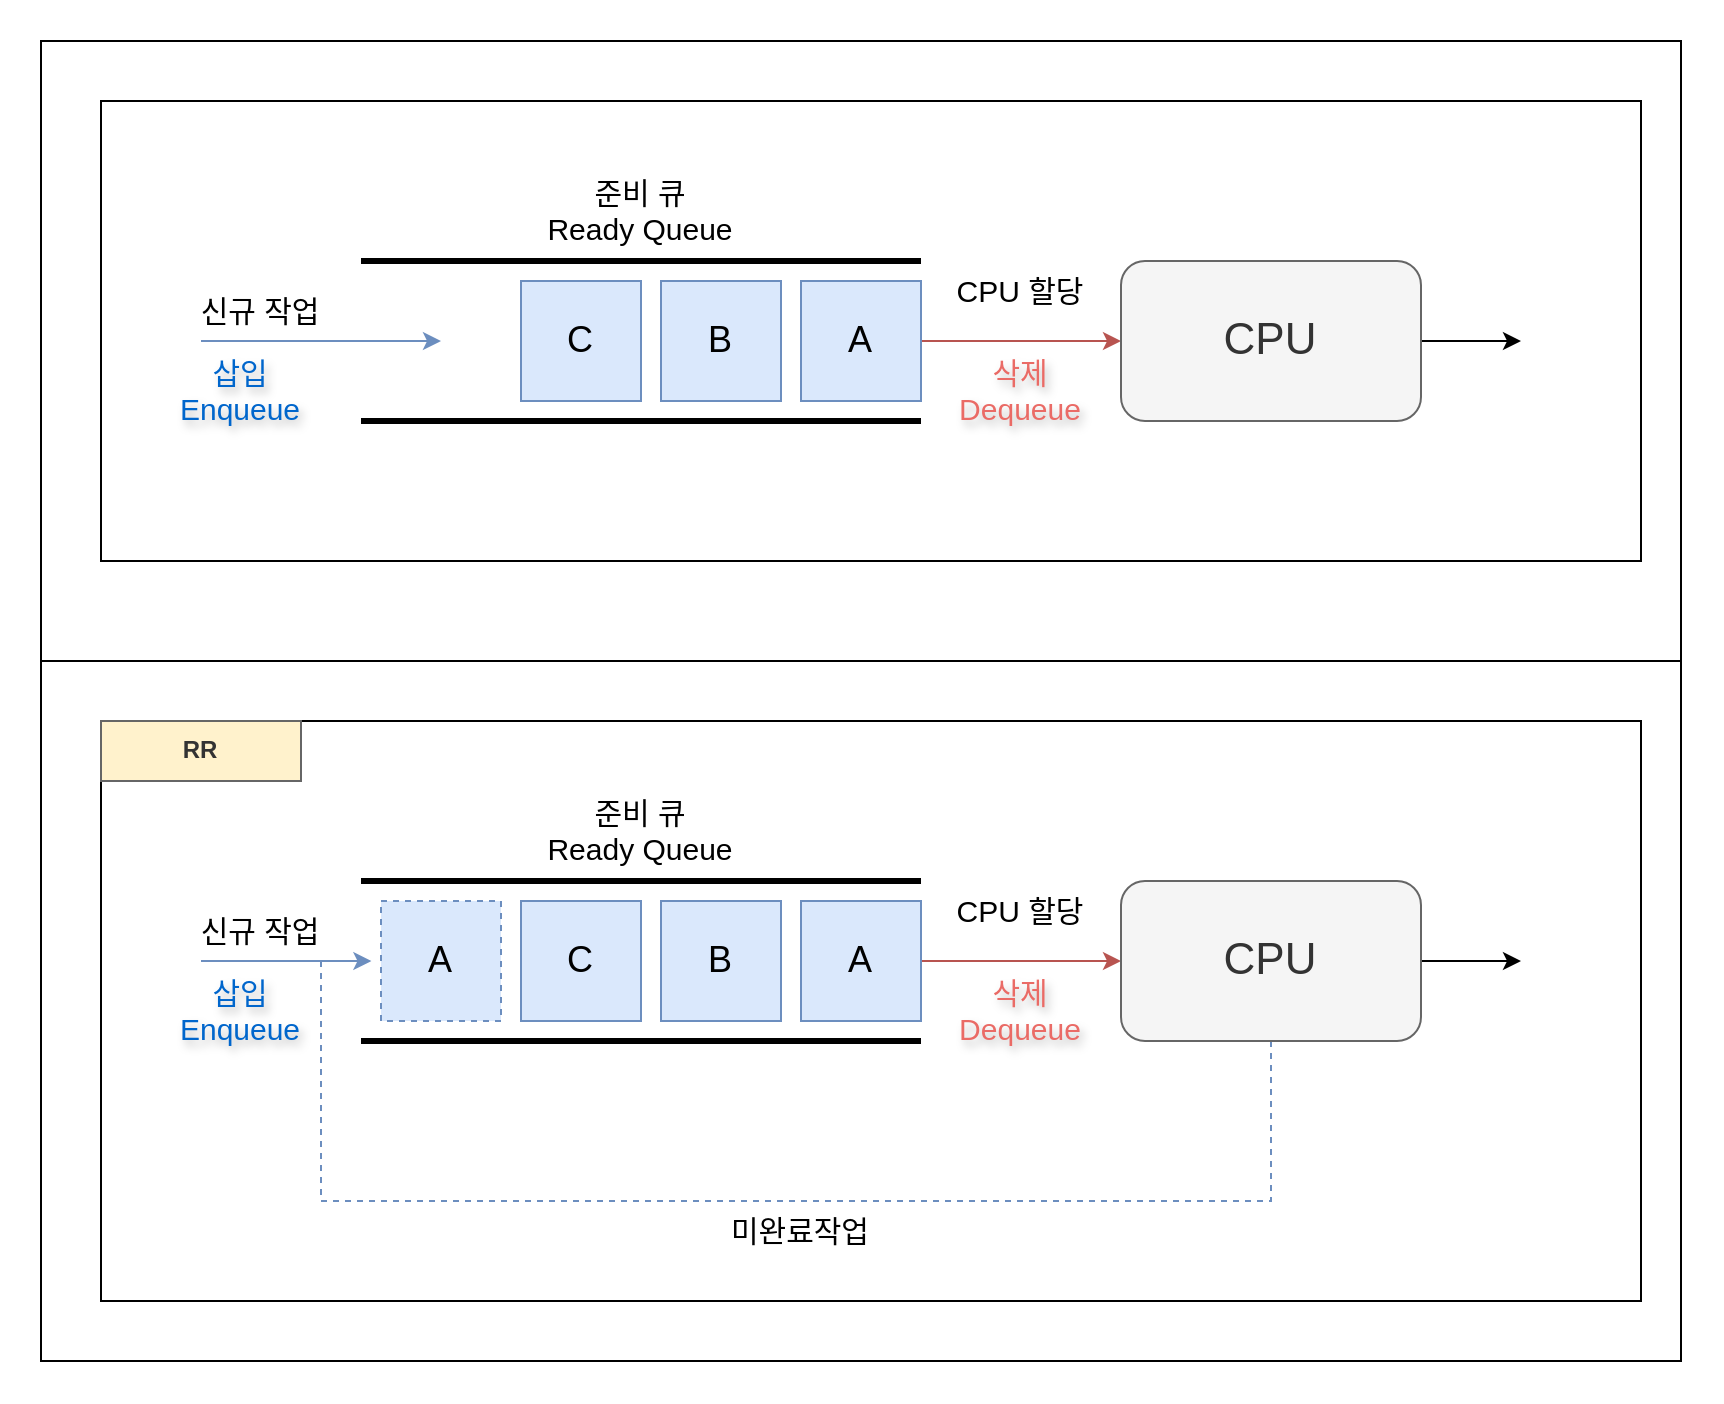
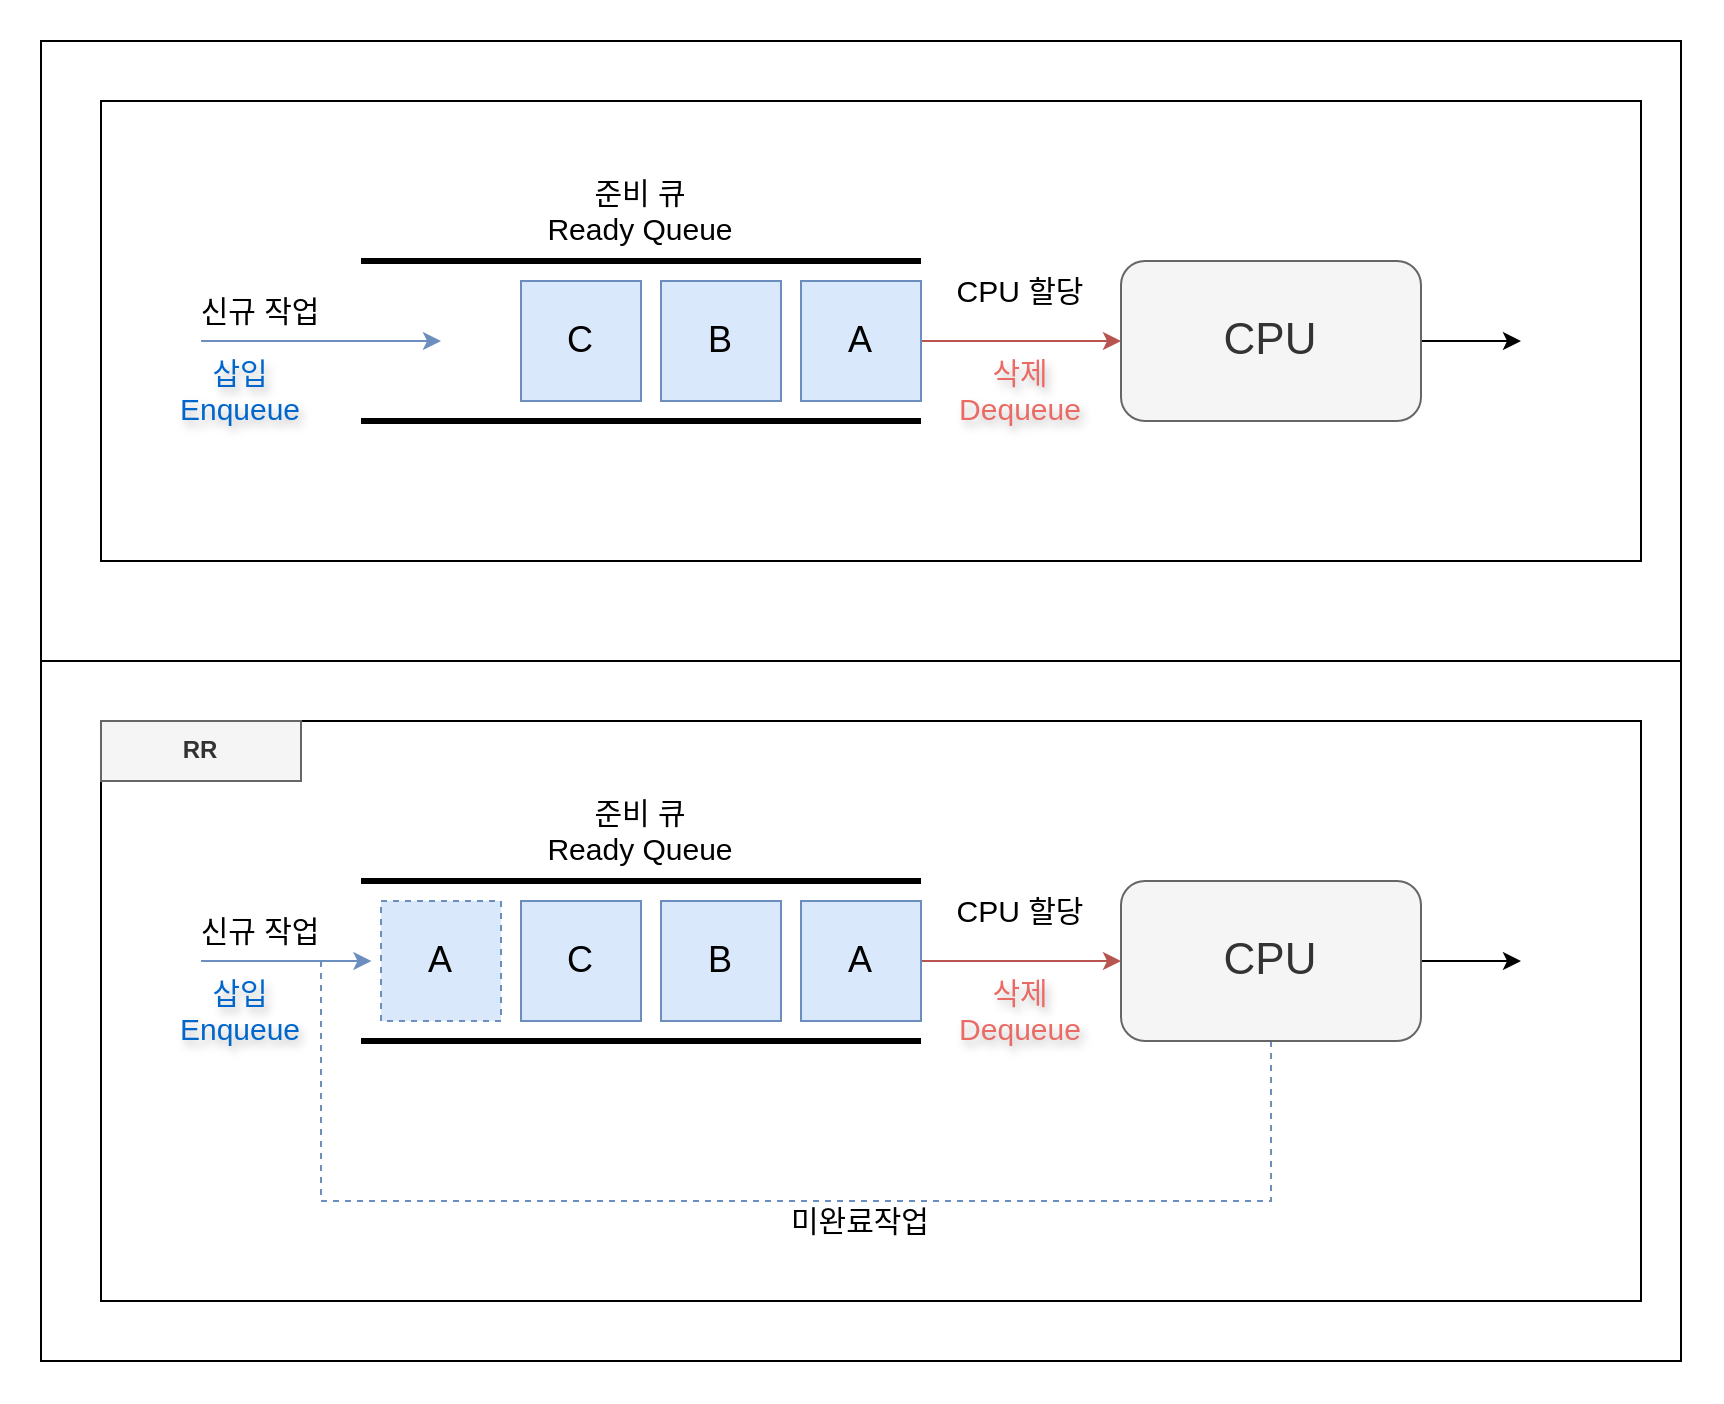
(201, 751) -> (201, 751)
(801, 1231) -> (861, 1221)
